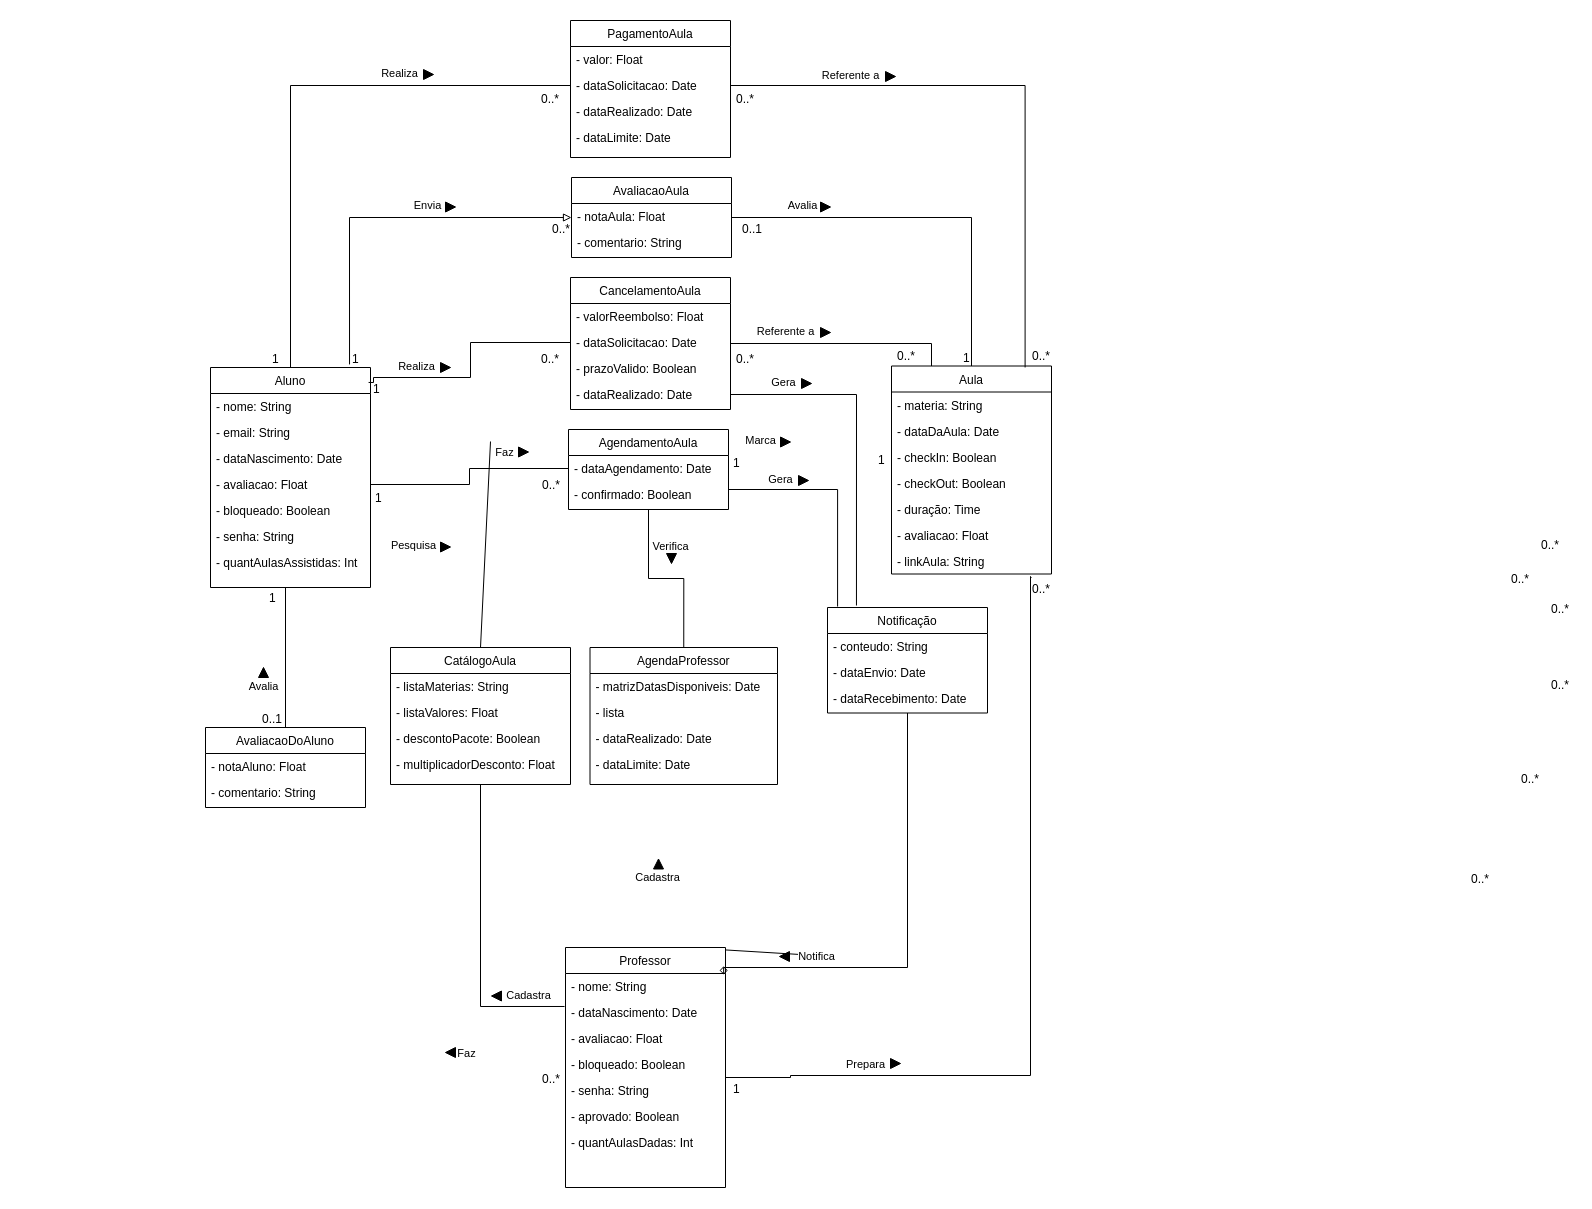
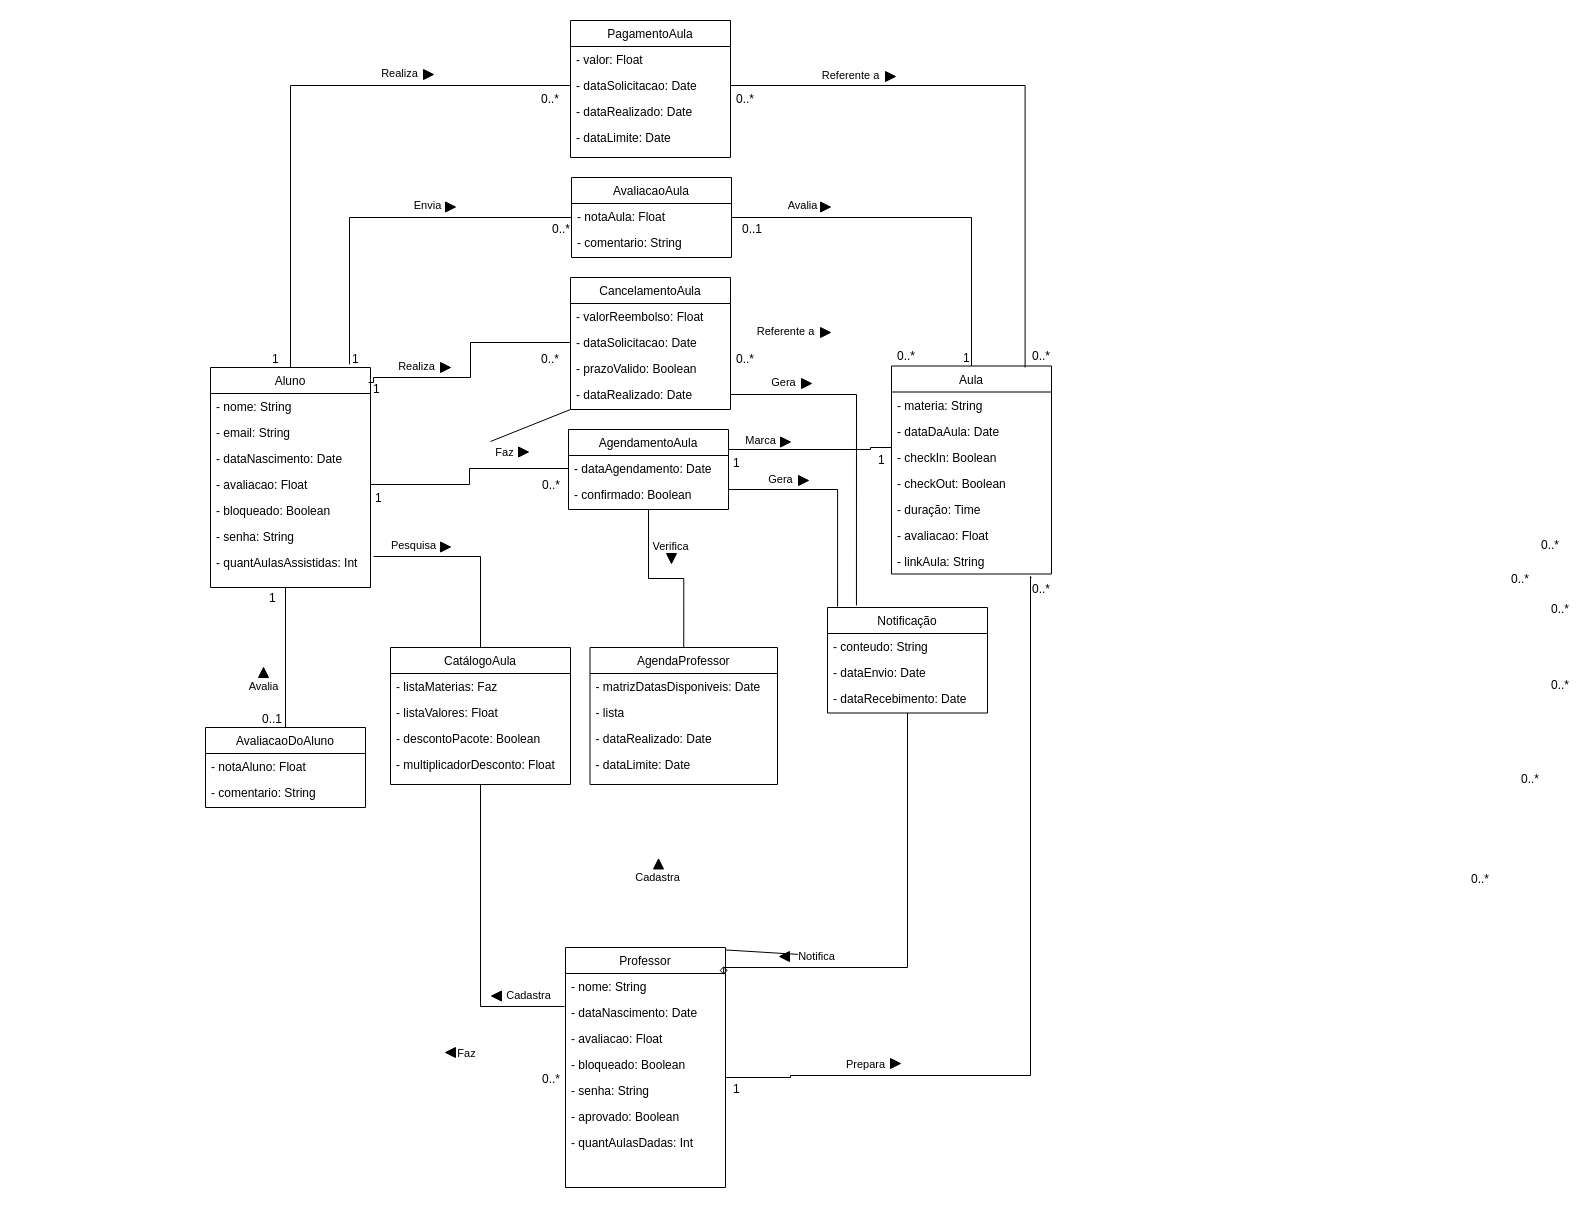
(562, 218) -> (565, 218)
(843, 344) -> (531, 426)
none -> (810, 450)
(486, 542) -> (468, 556)
(462, 687) -> (454, 687)
